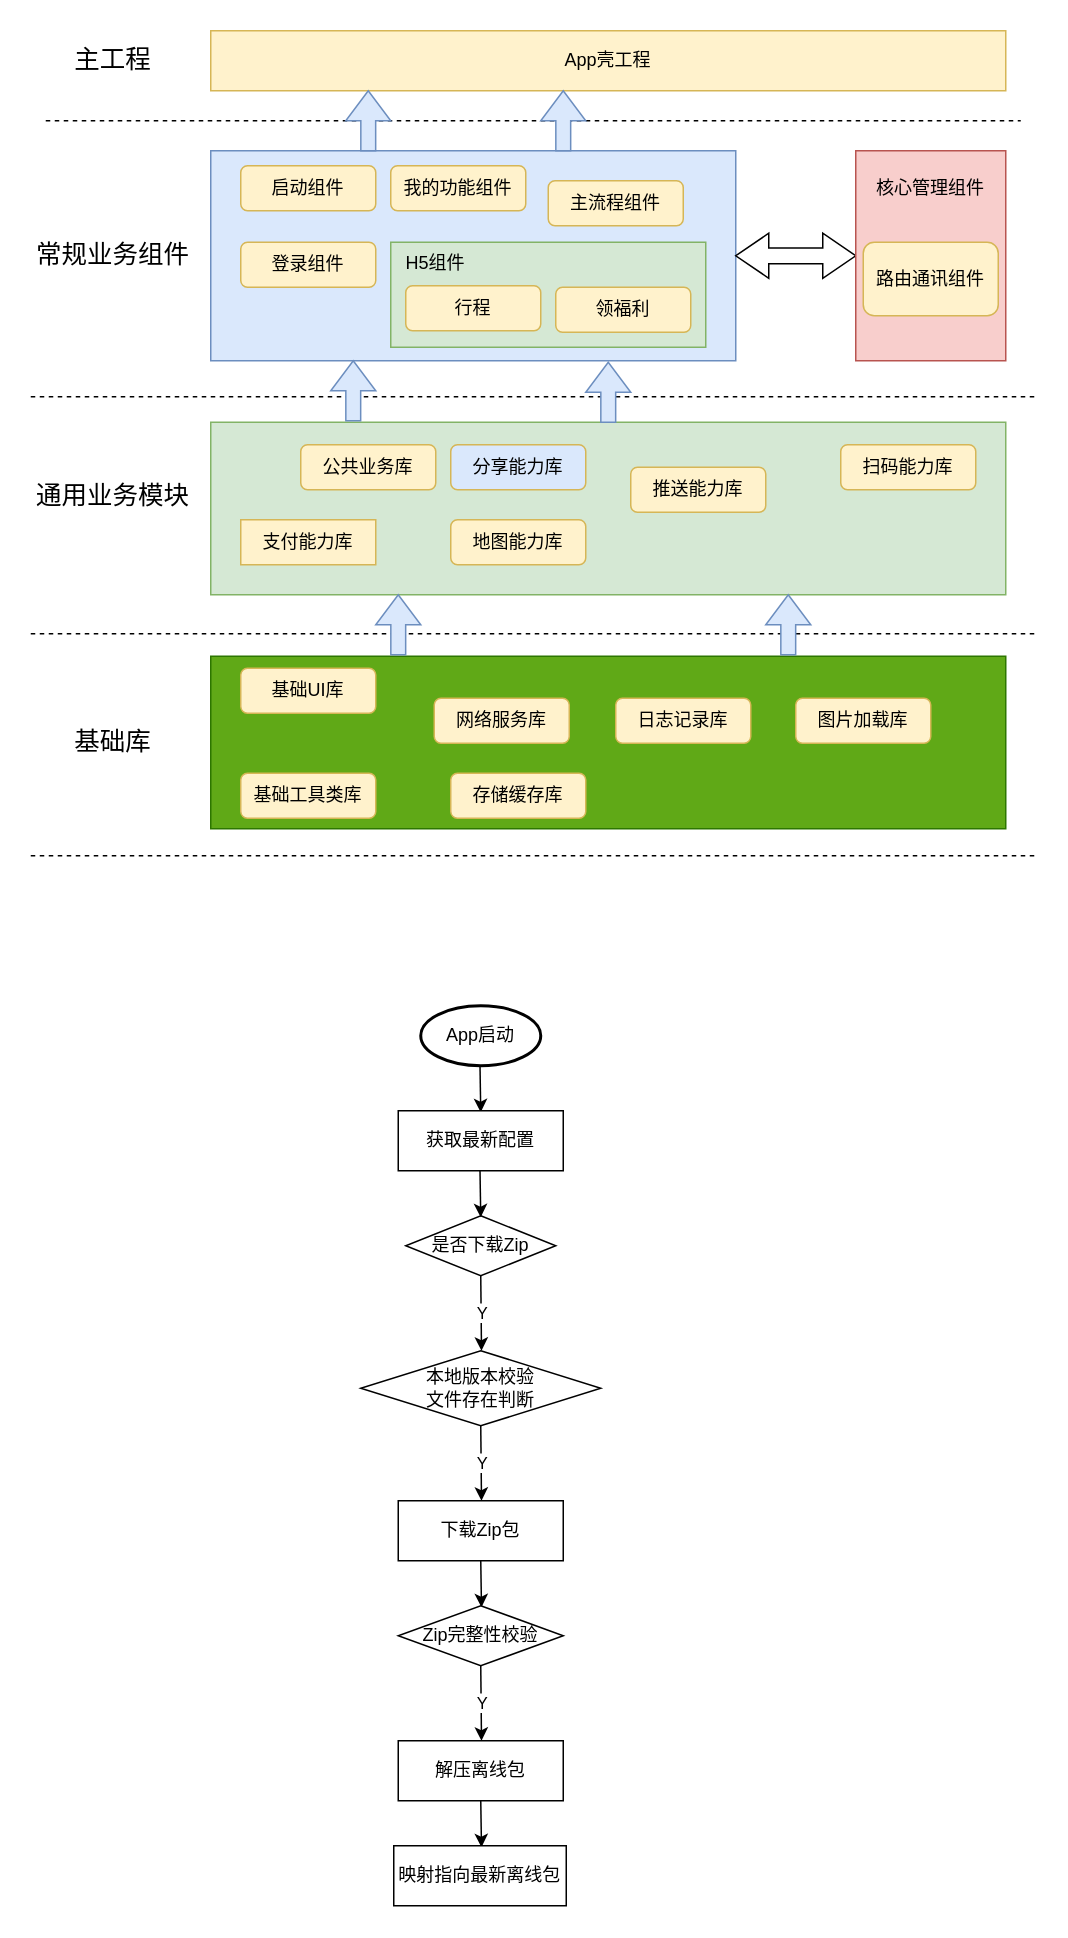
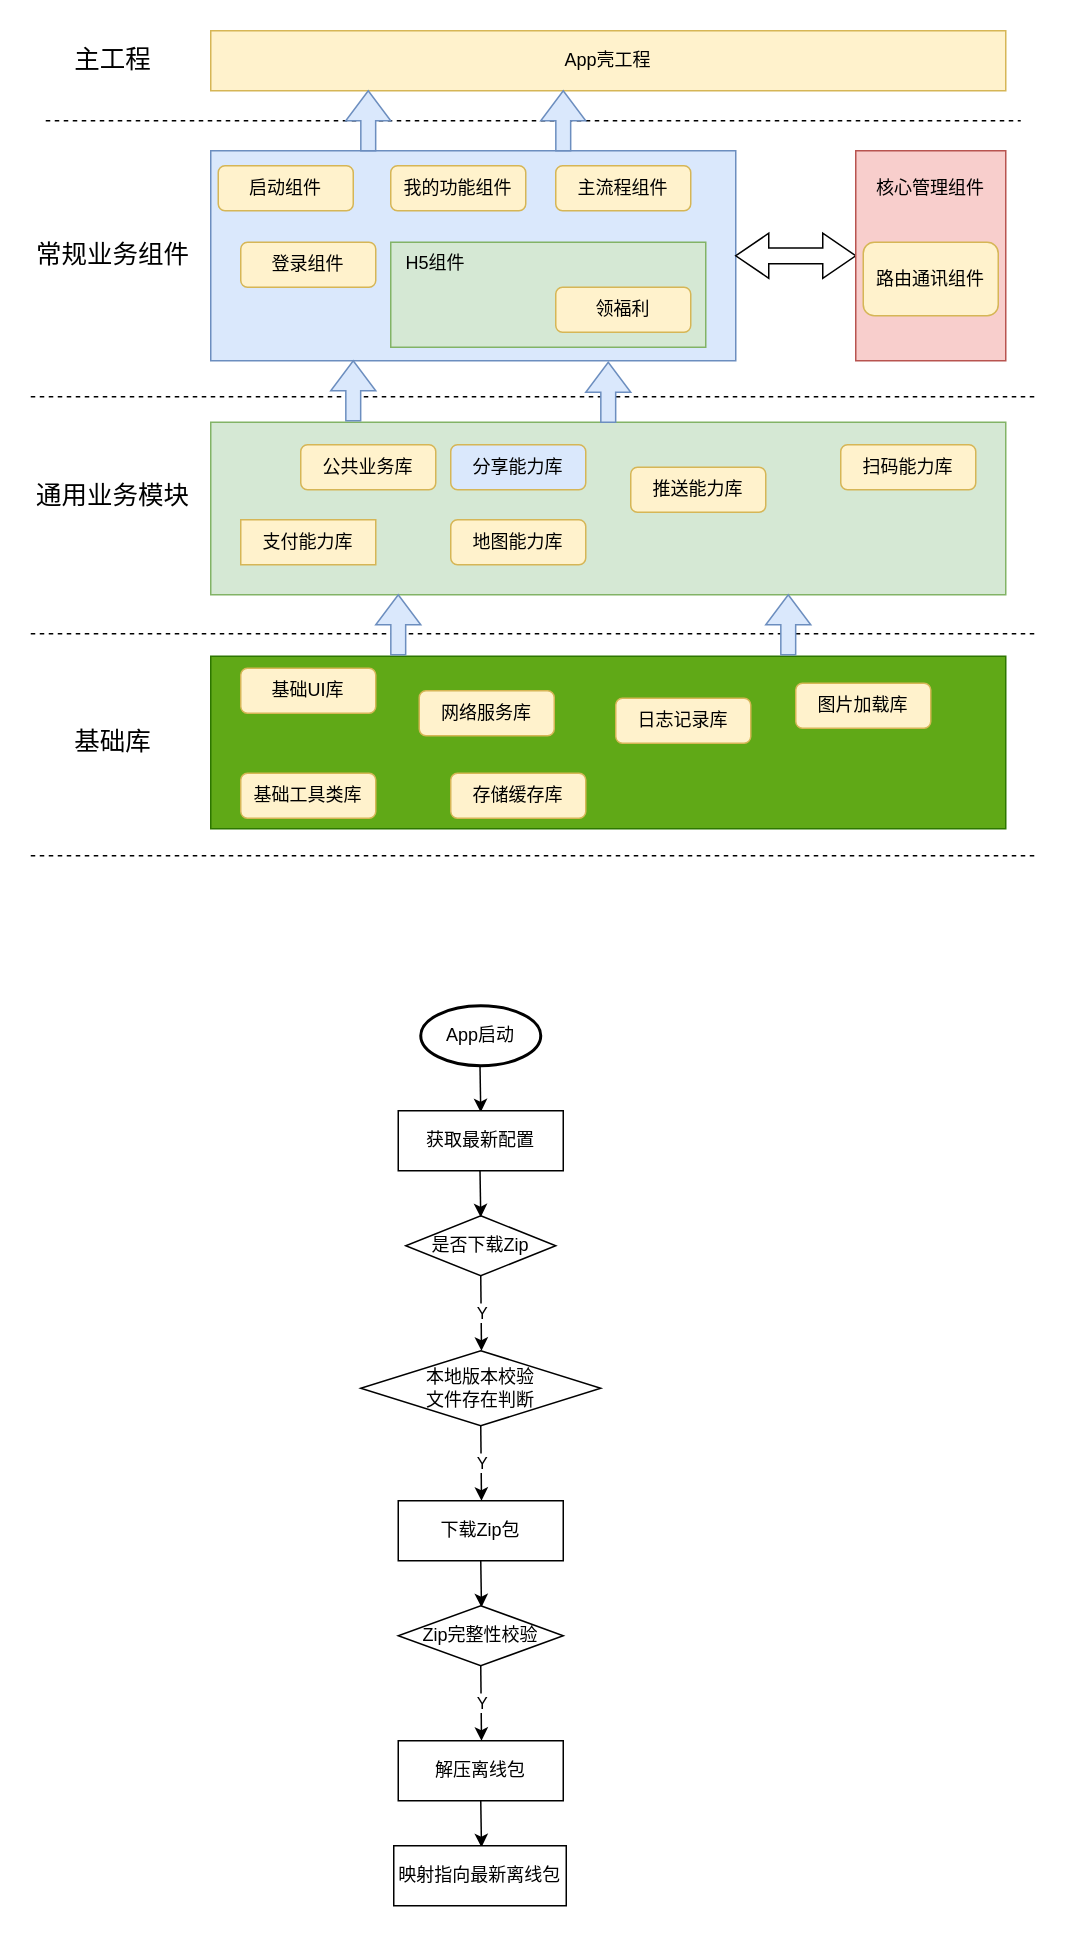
(308, 188) -> (286, 188)
(616, 203) -> (623, 188)
(473, 308) -> none
(502, 721) -> (487, 713)
(863, 721) -> (863, 706)
